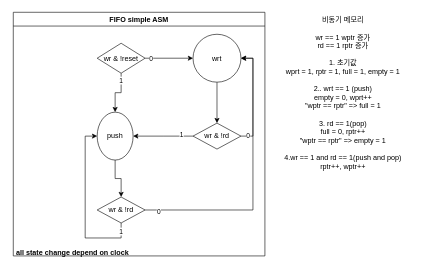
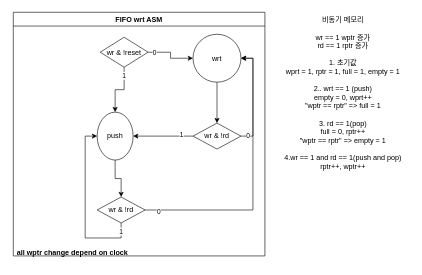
(139, 20) -> (139, 20)
(121, 58) -> (124, 52)
(72, 254) -> (72, 254)
